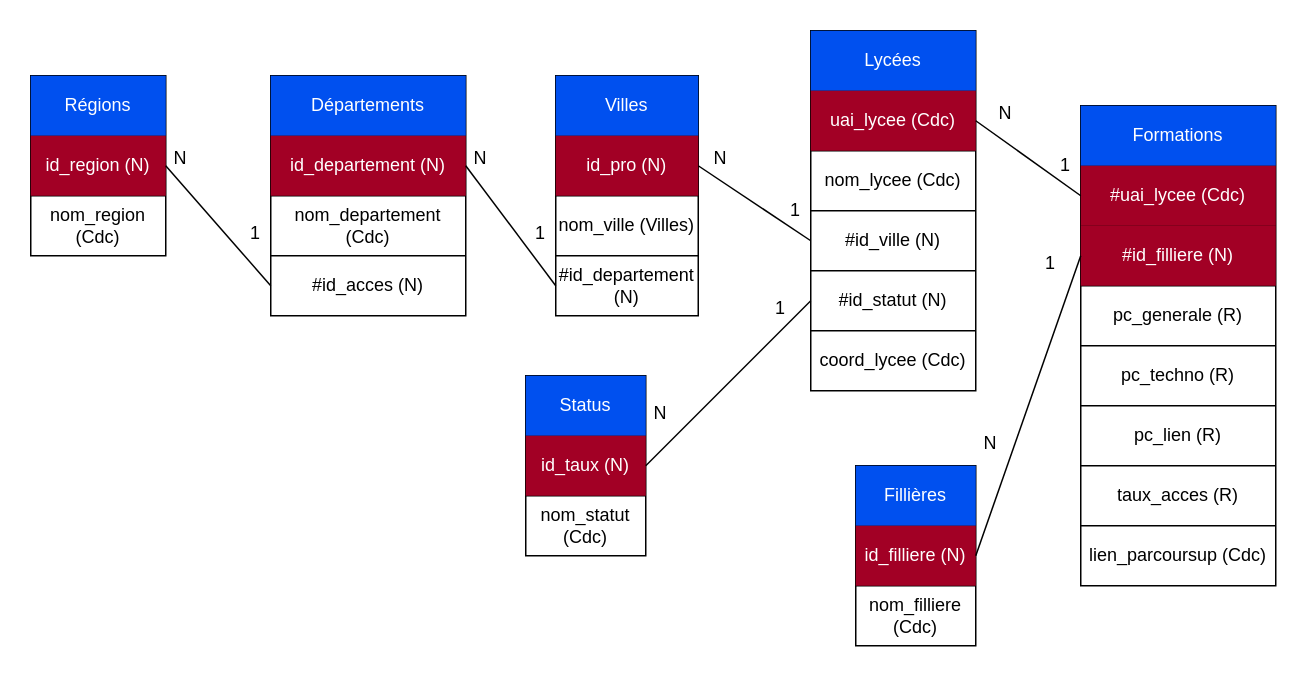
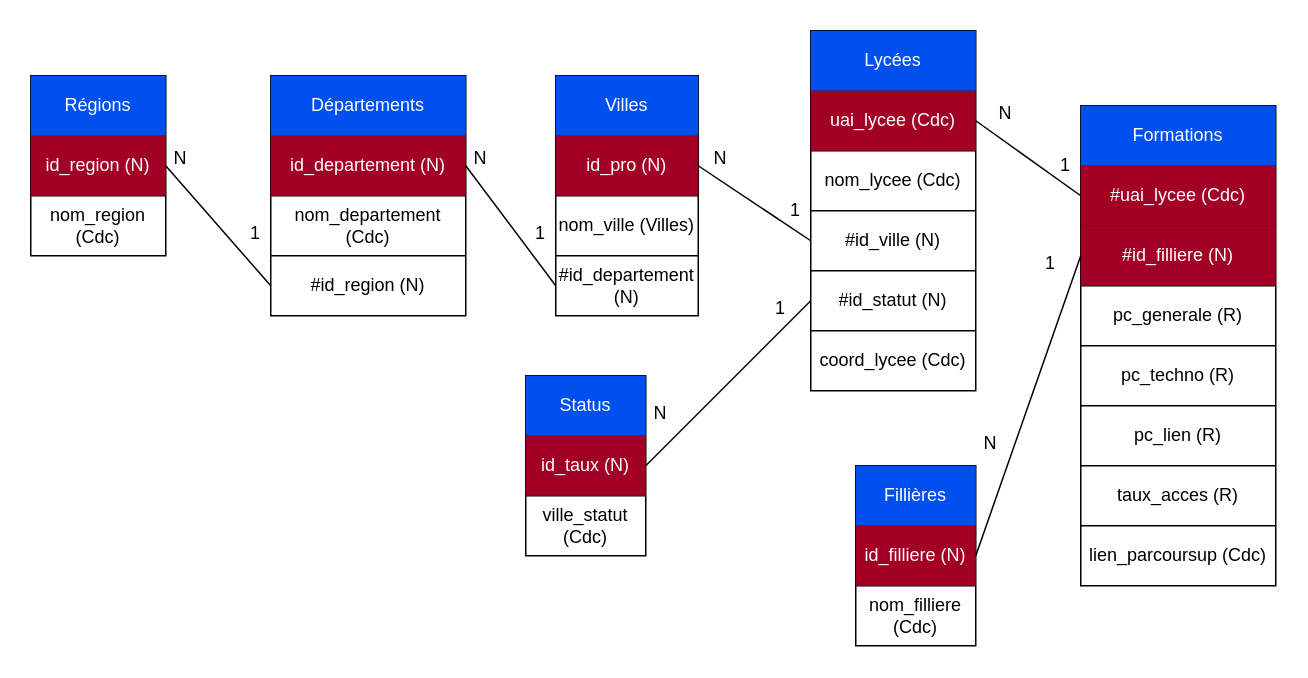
(368, 286) -> (368, 286)
(586, 526) -> (586, 526)
